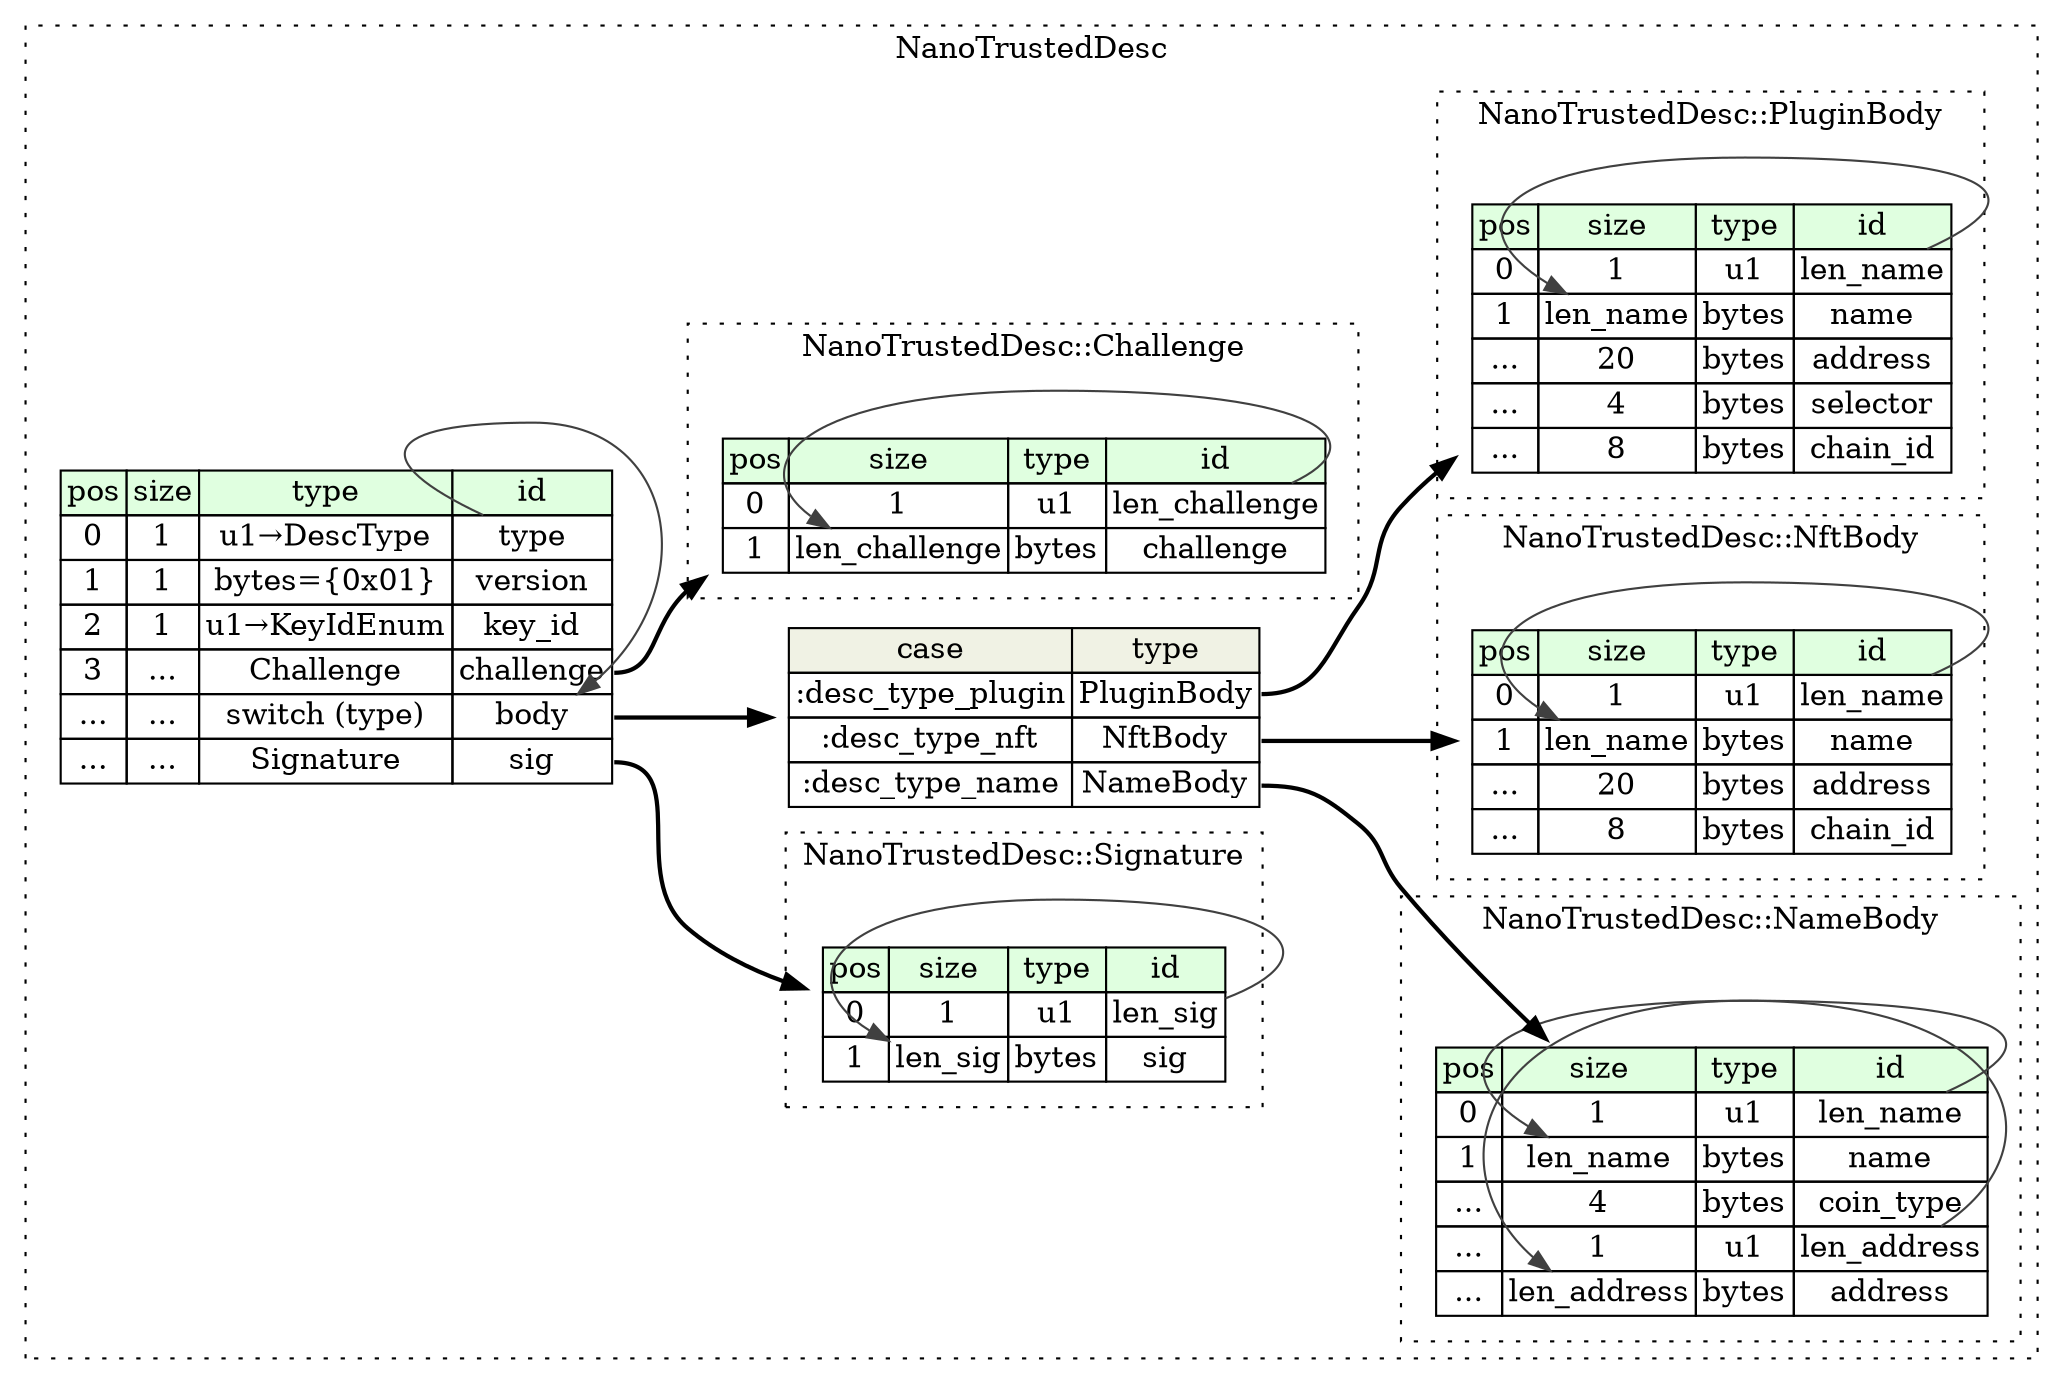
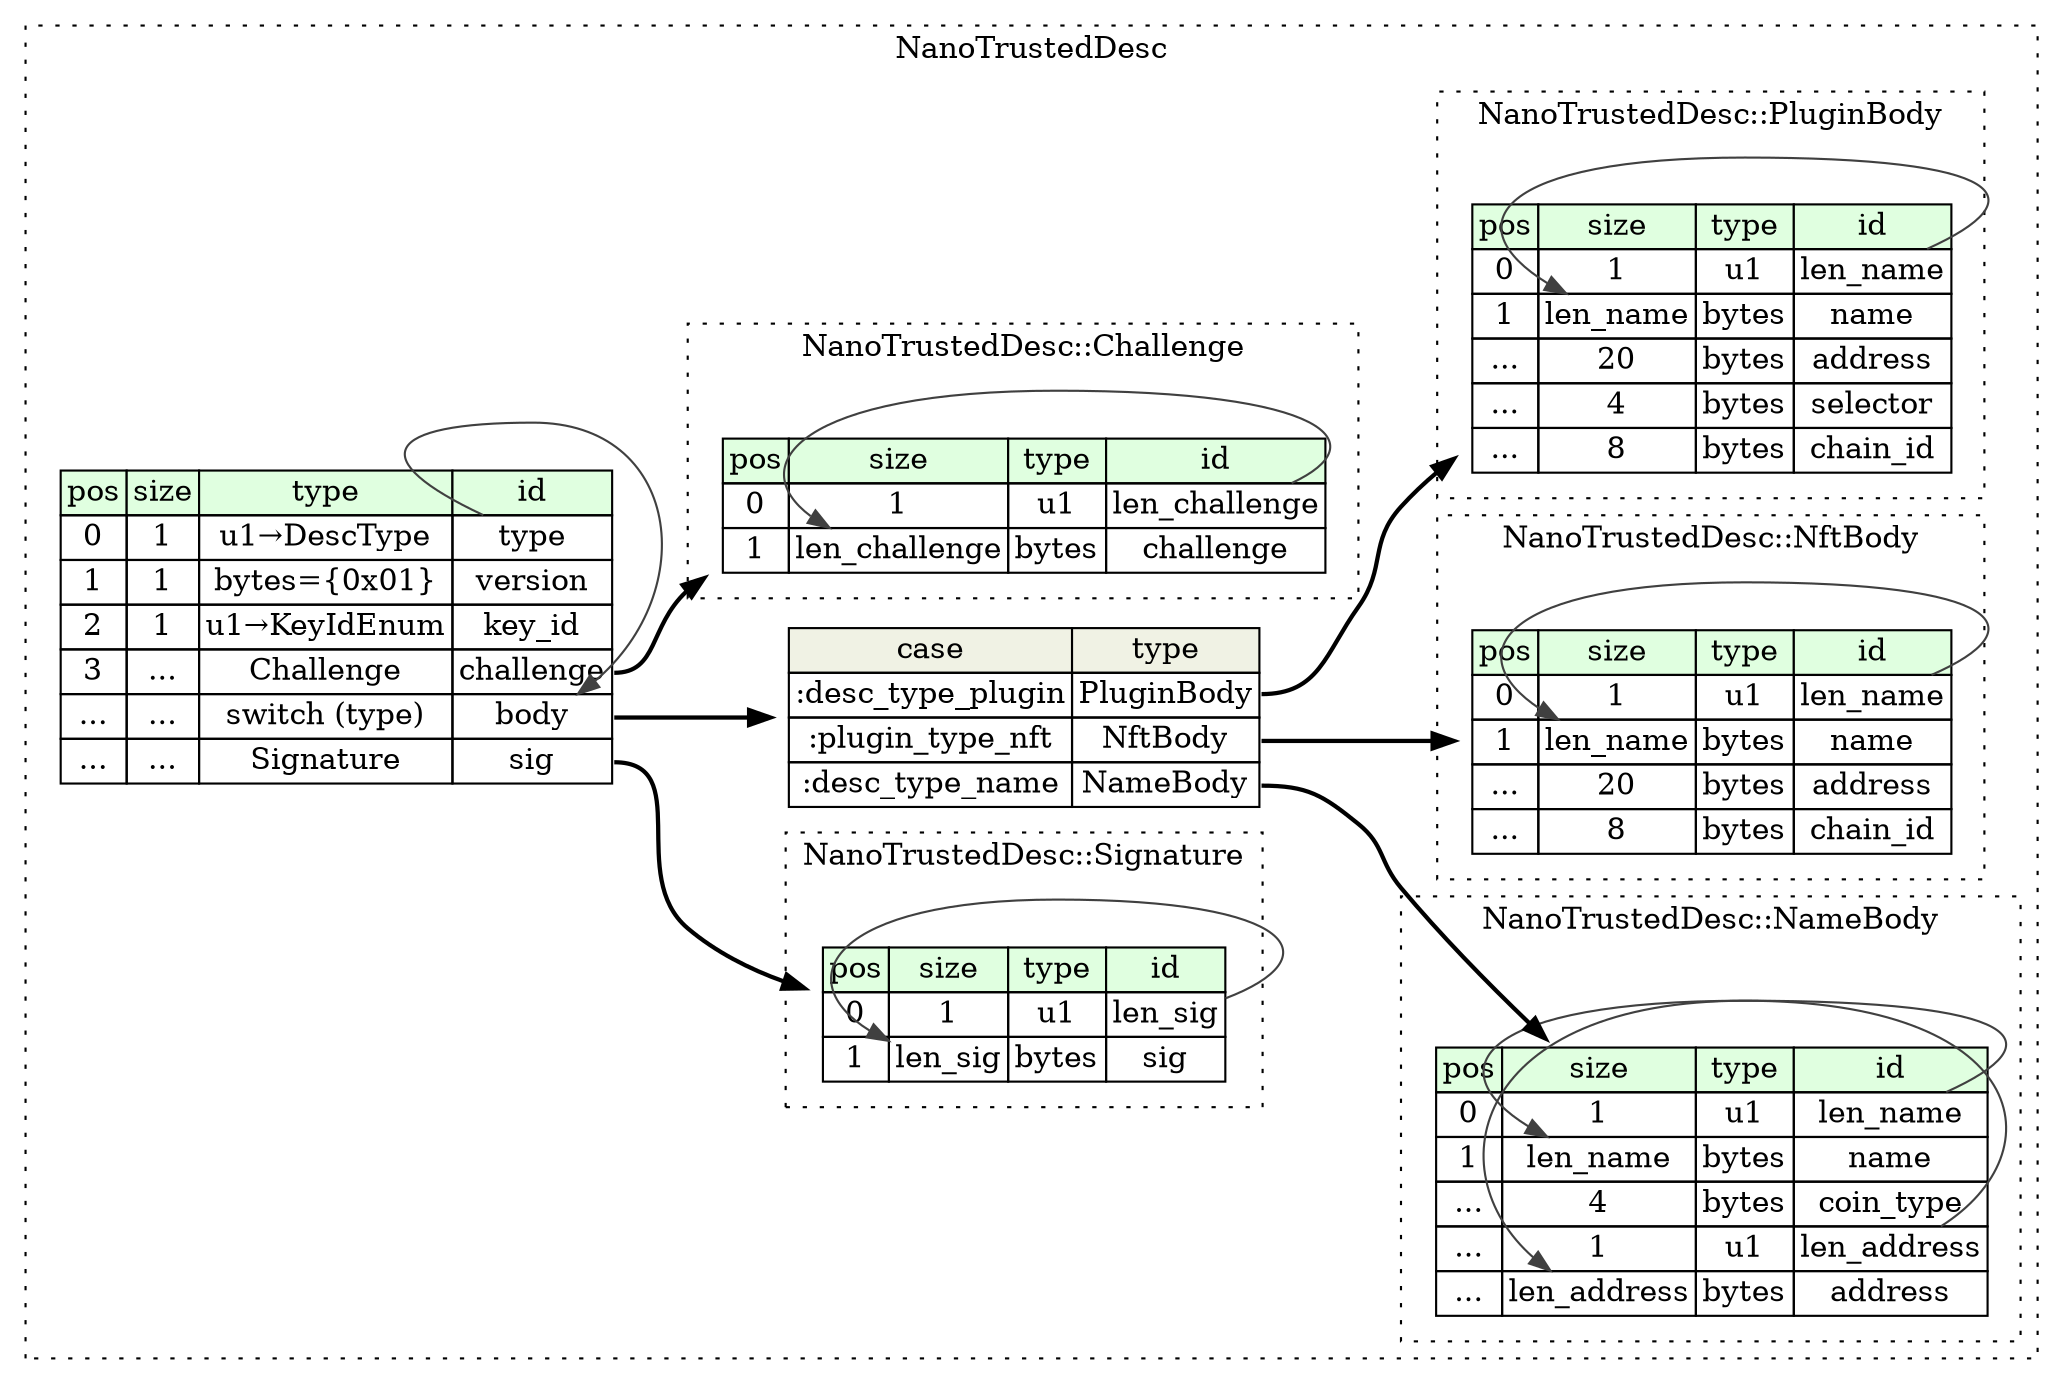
(930, 739) -> (930, 739)
